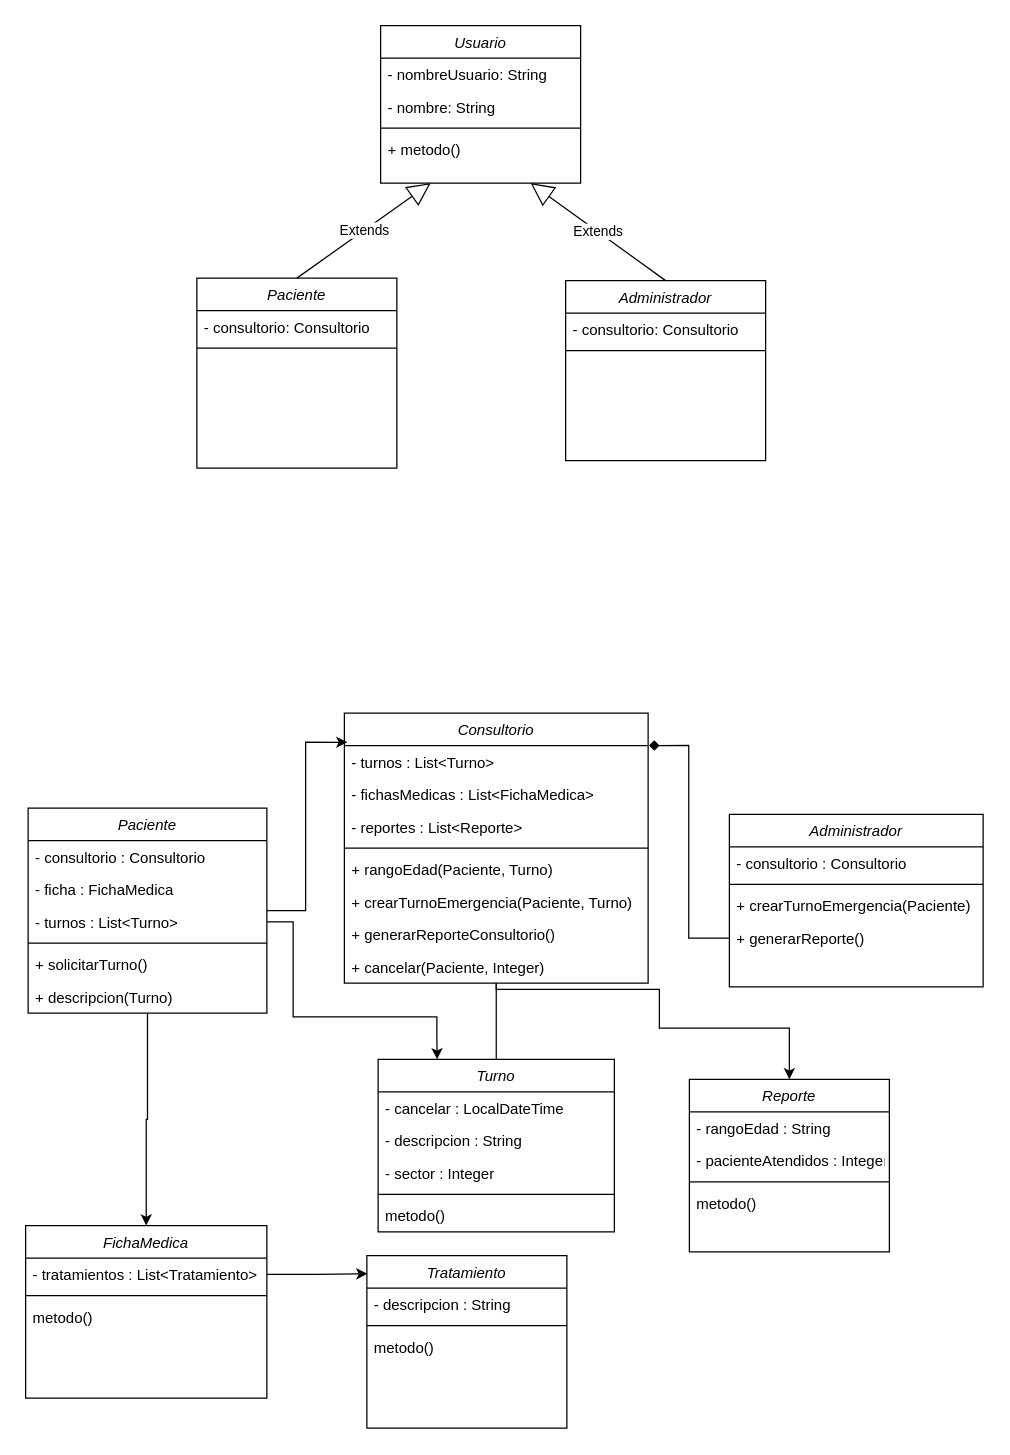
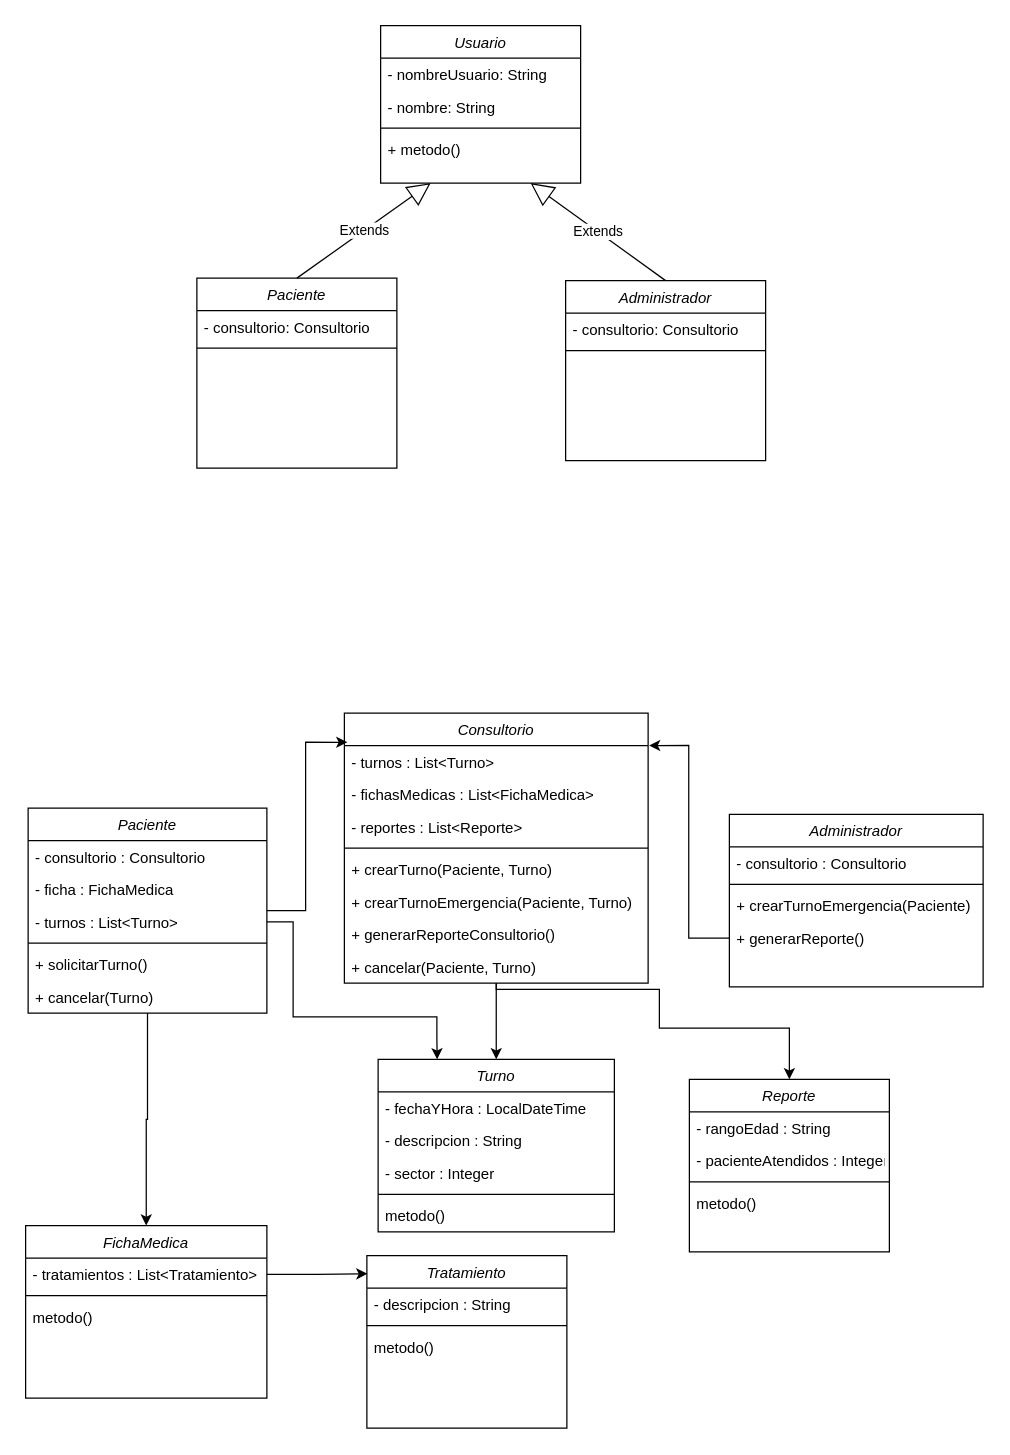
(660, 746) -> (659, 746)
(461, 870) -> (465, 870)
(463, 968) -> (455, 968)
(113, 998) -> (103, 998)
(496, 1052) -> (496, 1049)
(481, 1109) -> (491, 1109)
